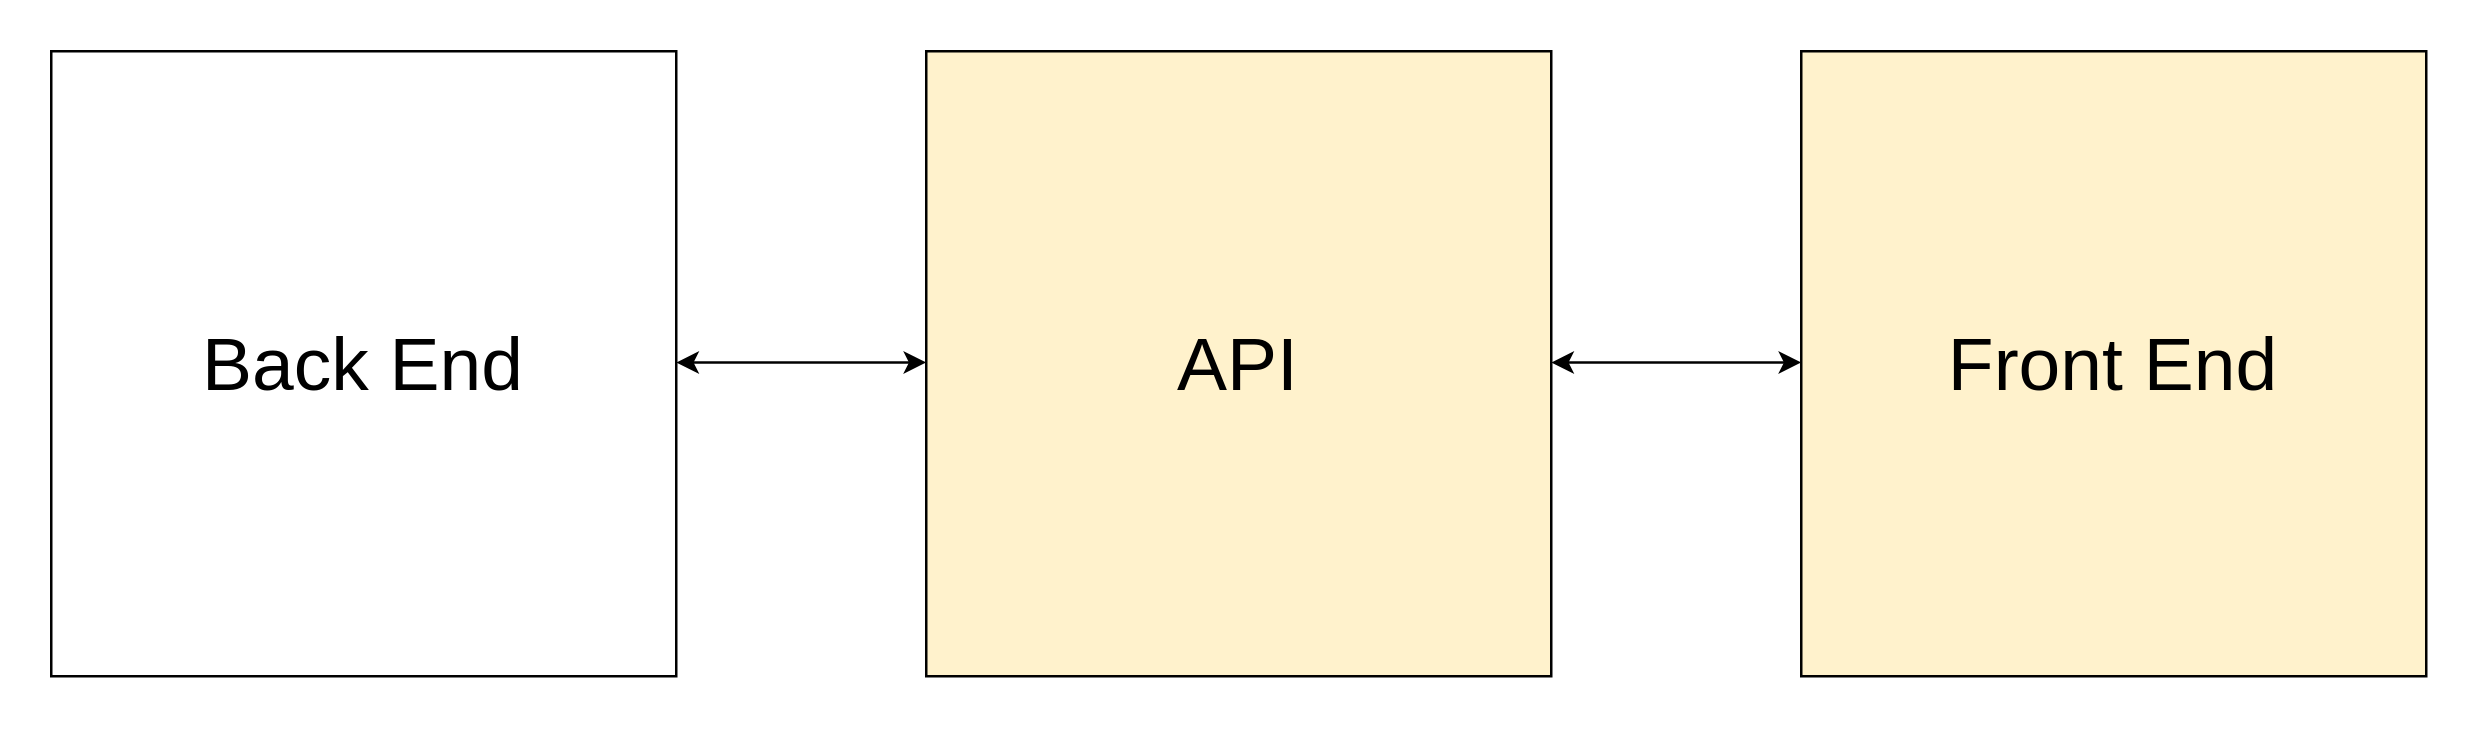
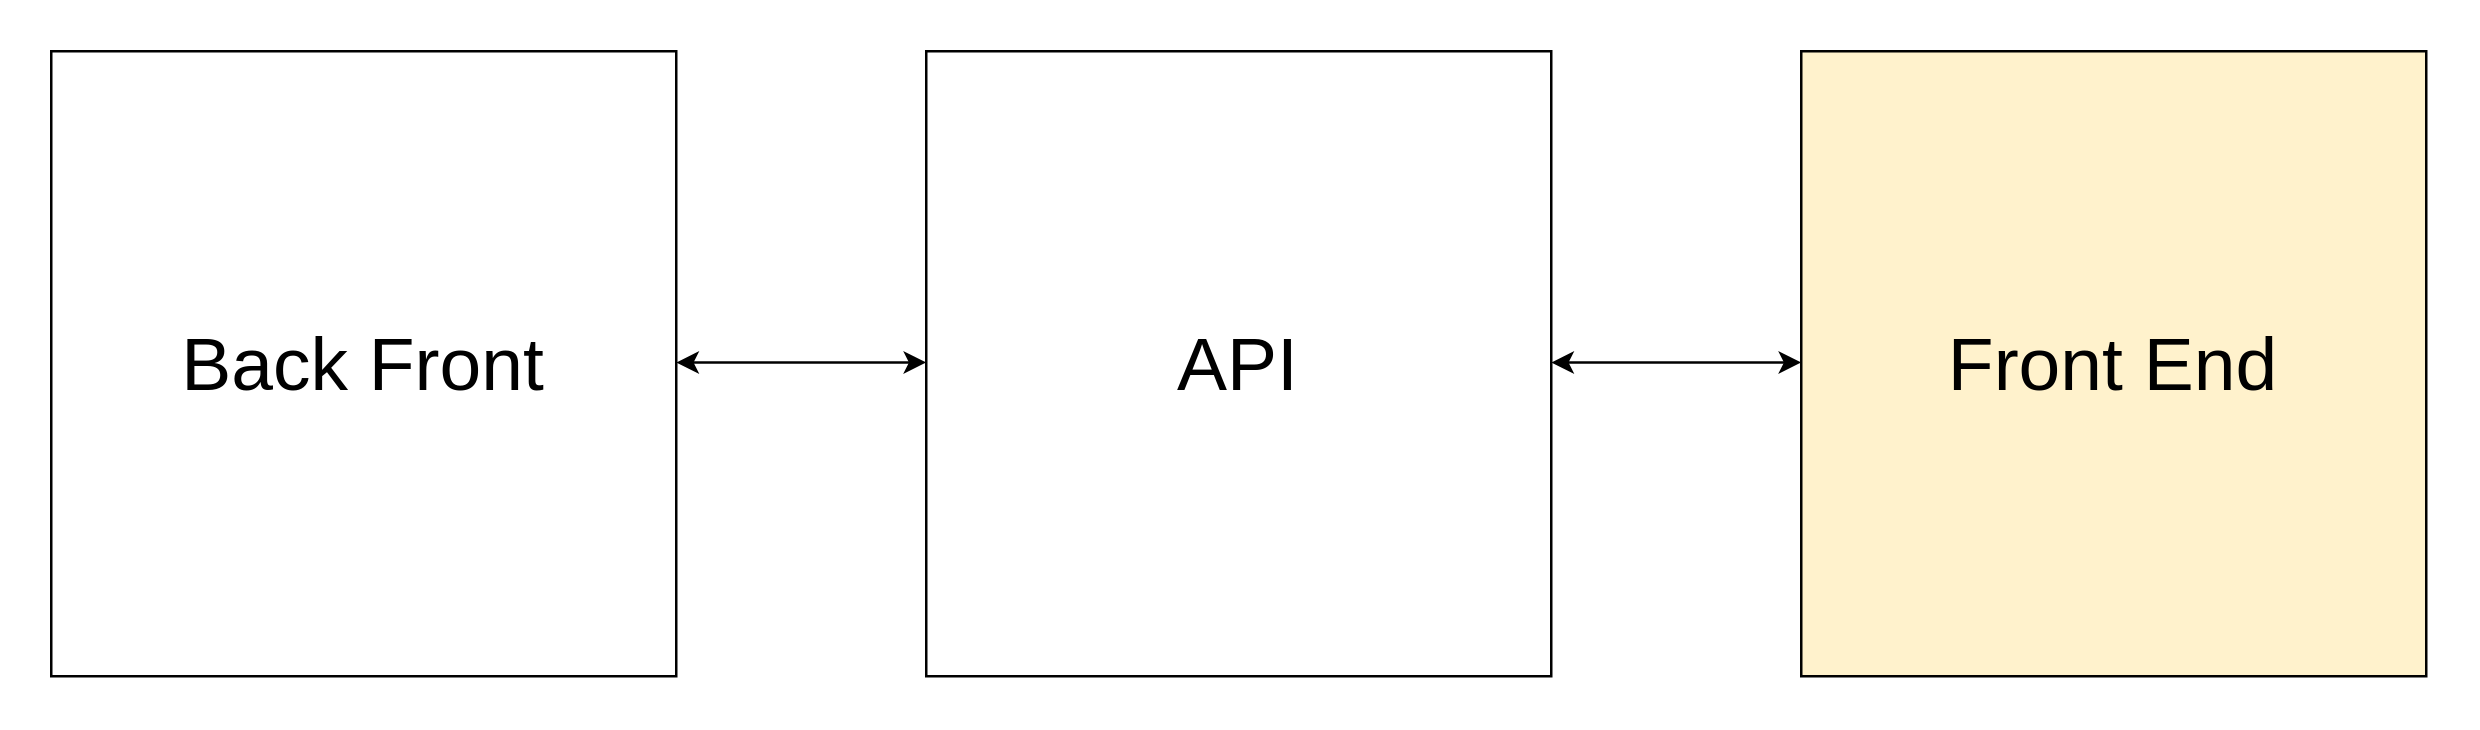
(364, 364) -> (364, 364)
(1239, 364) -> (1239, 364)
